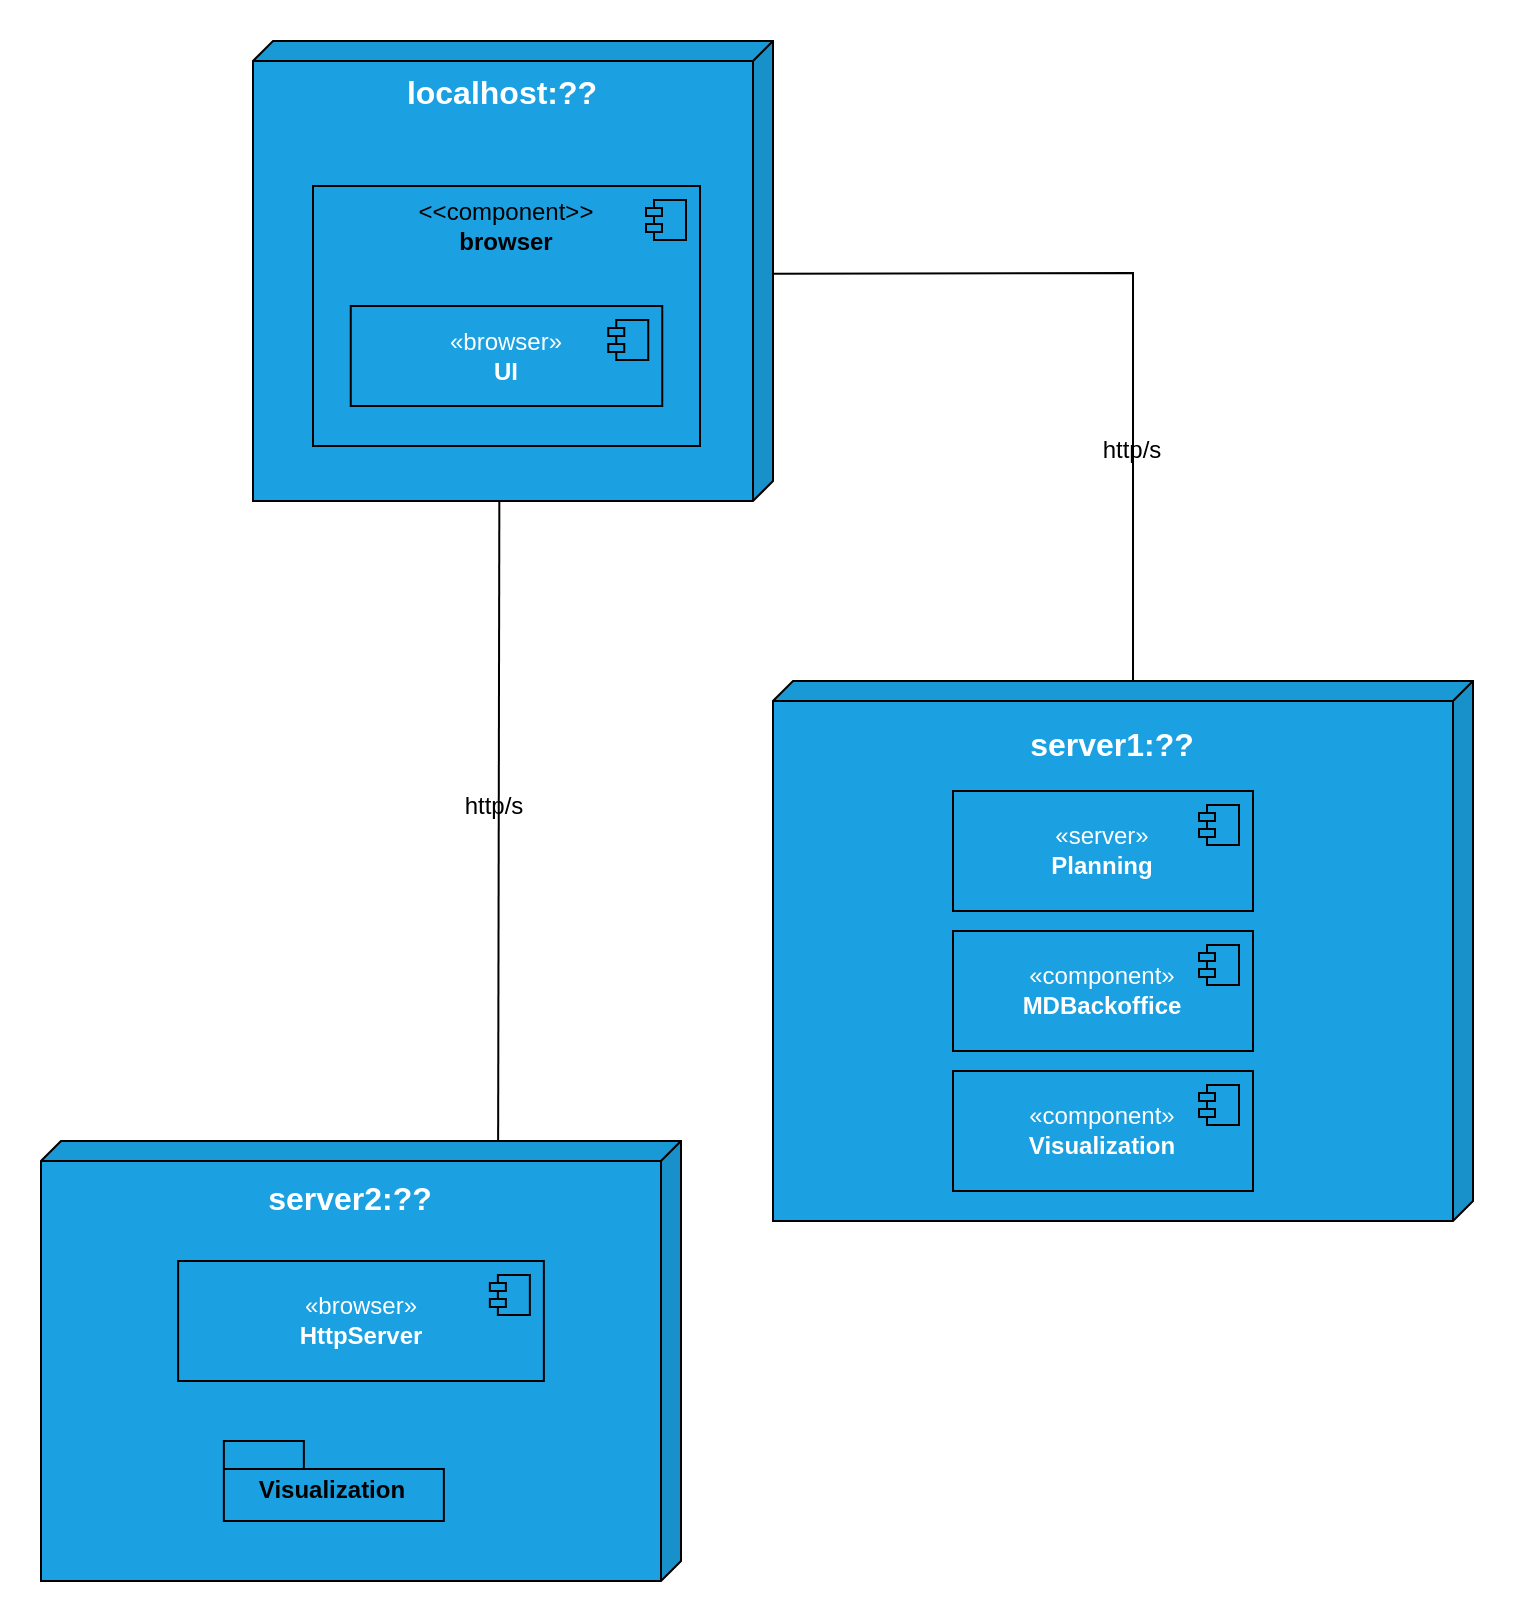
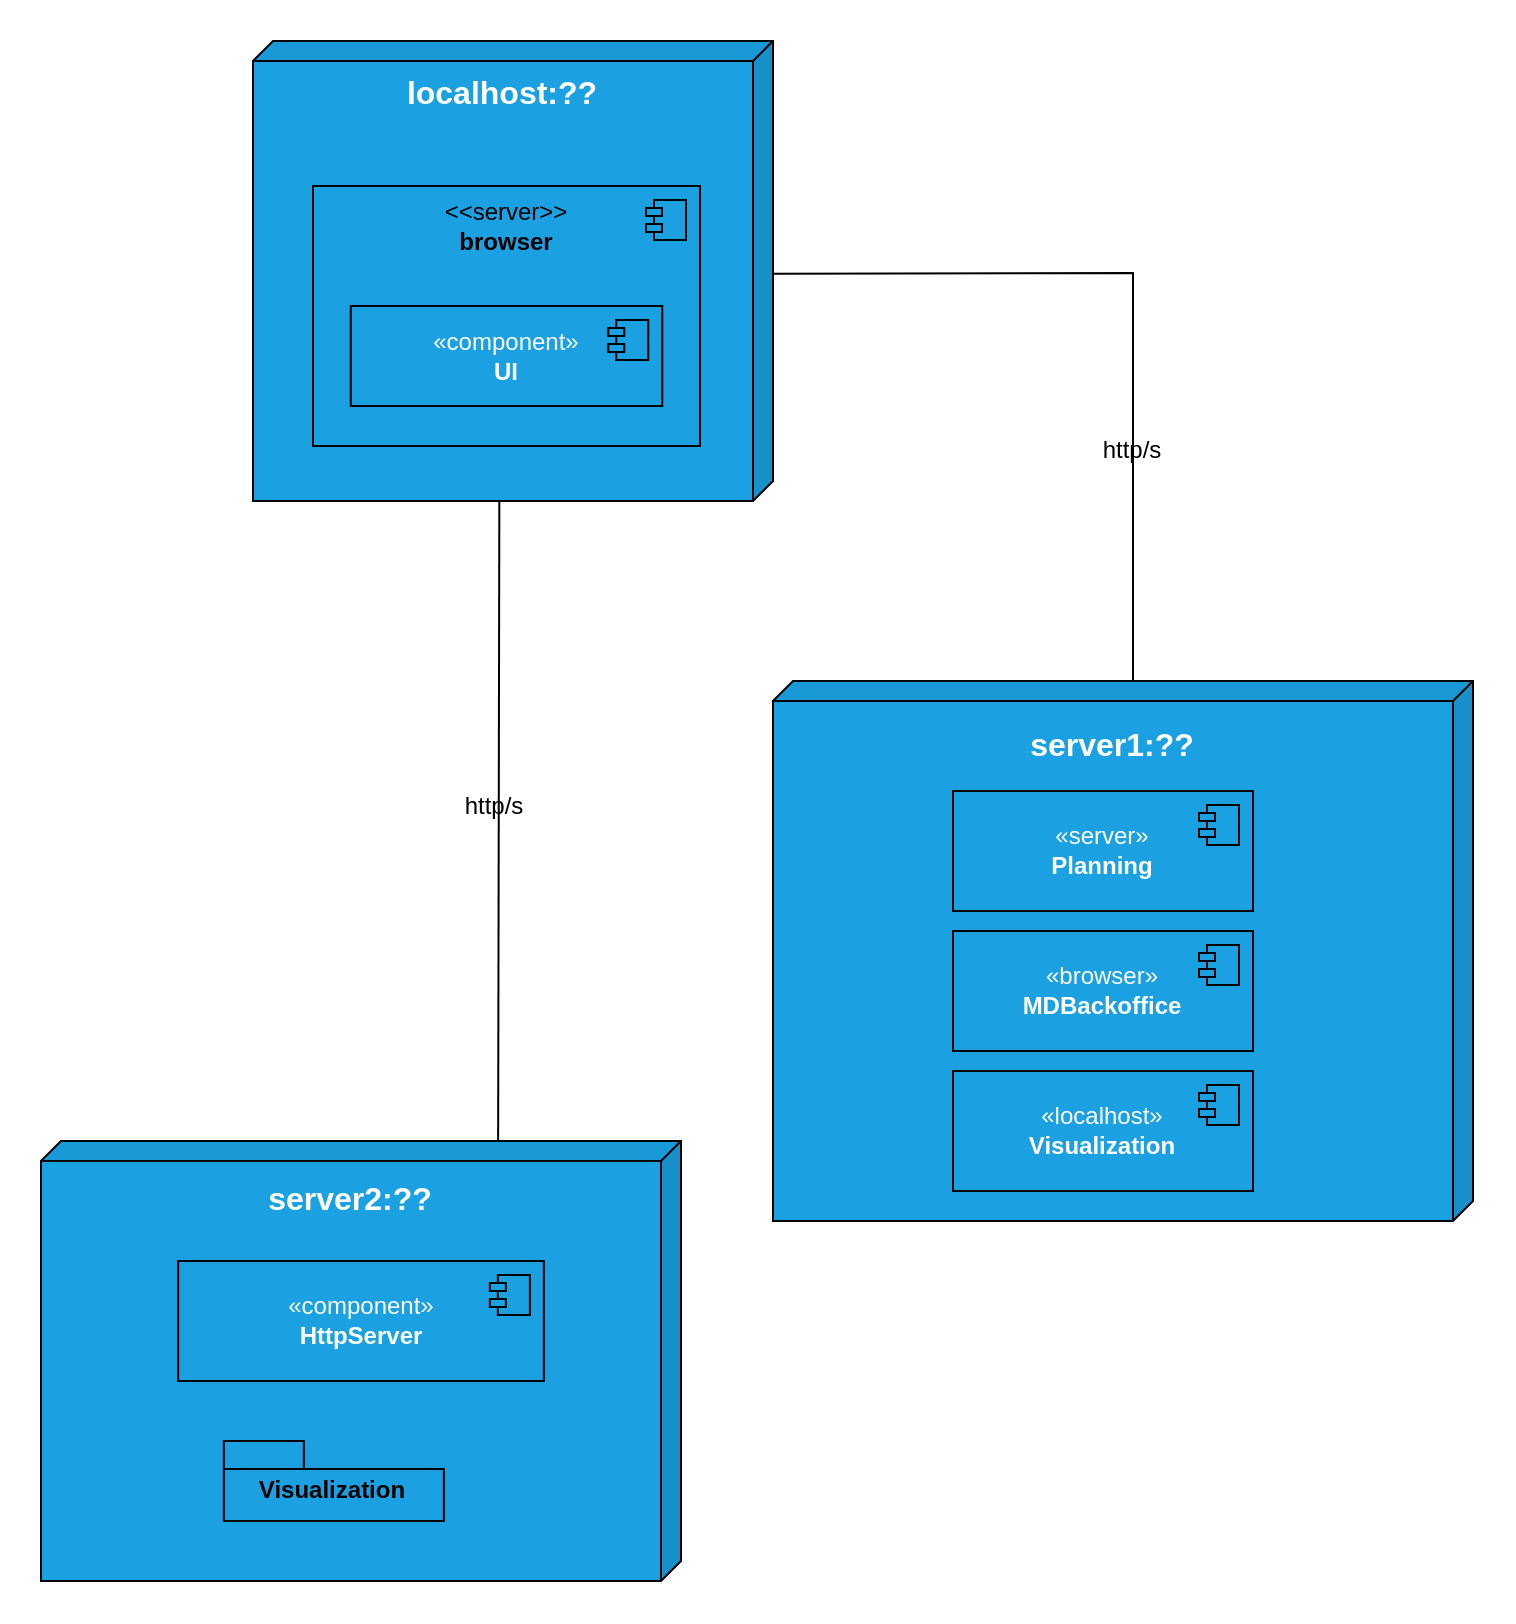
(507, 227) -> (507, 227)
(507, 357) -> (507, 357)
(1103, 991) -> (1103, 991)
(1103, 1131) -> (1103, 1131)
(362, 1321) -> (362, 1321)
